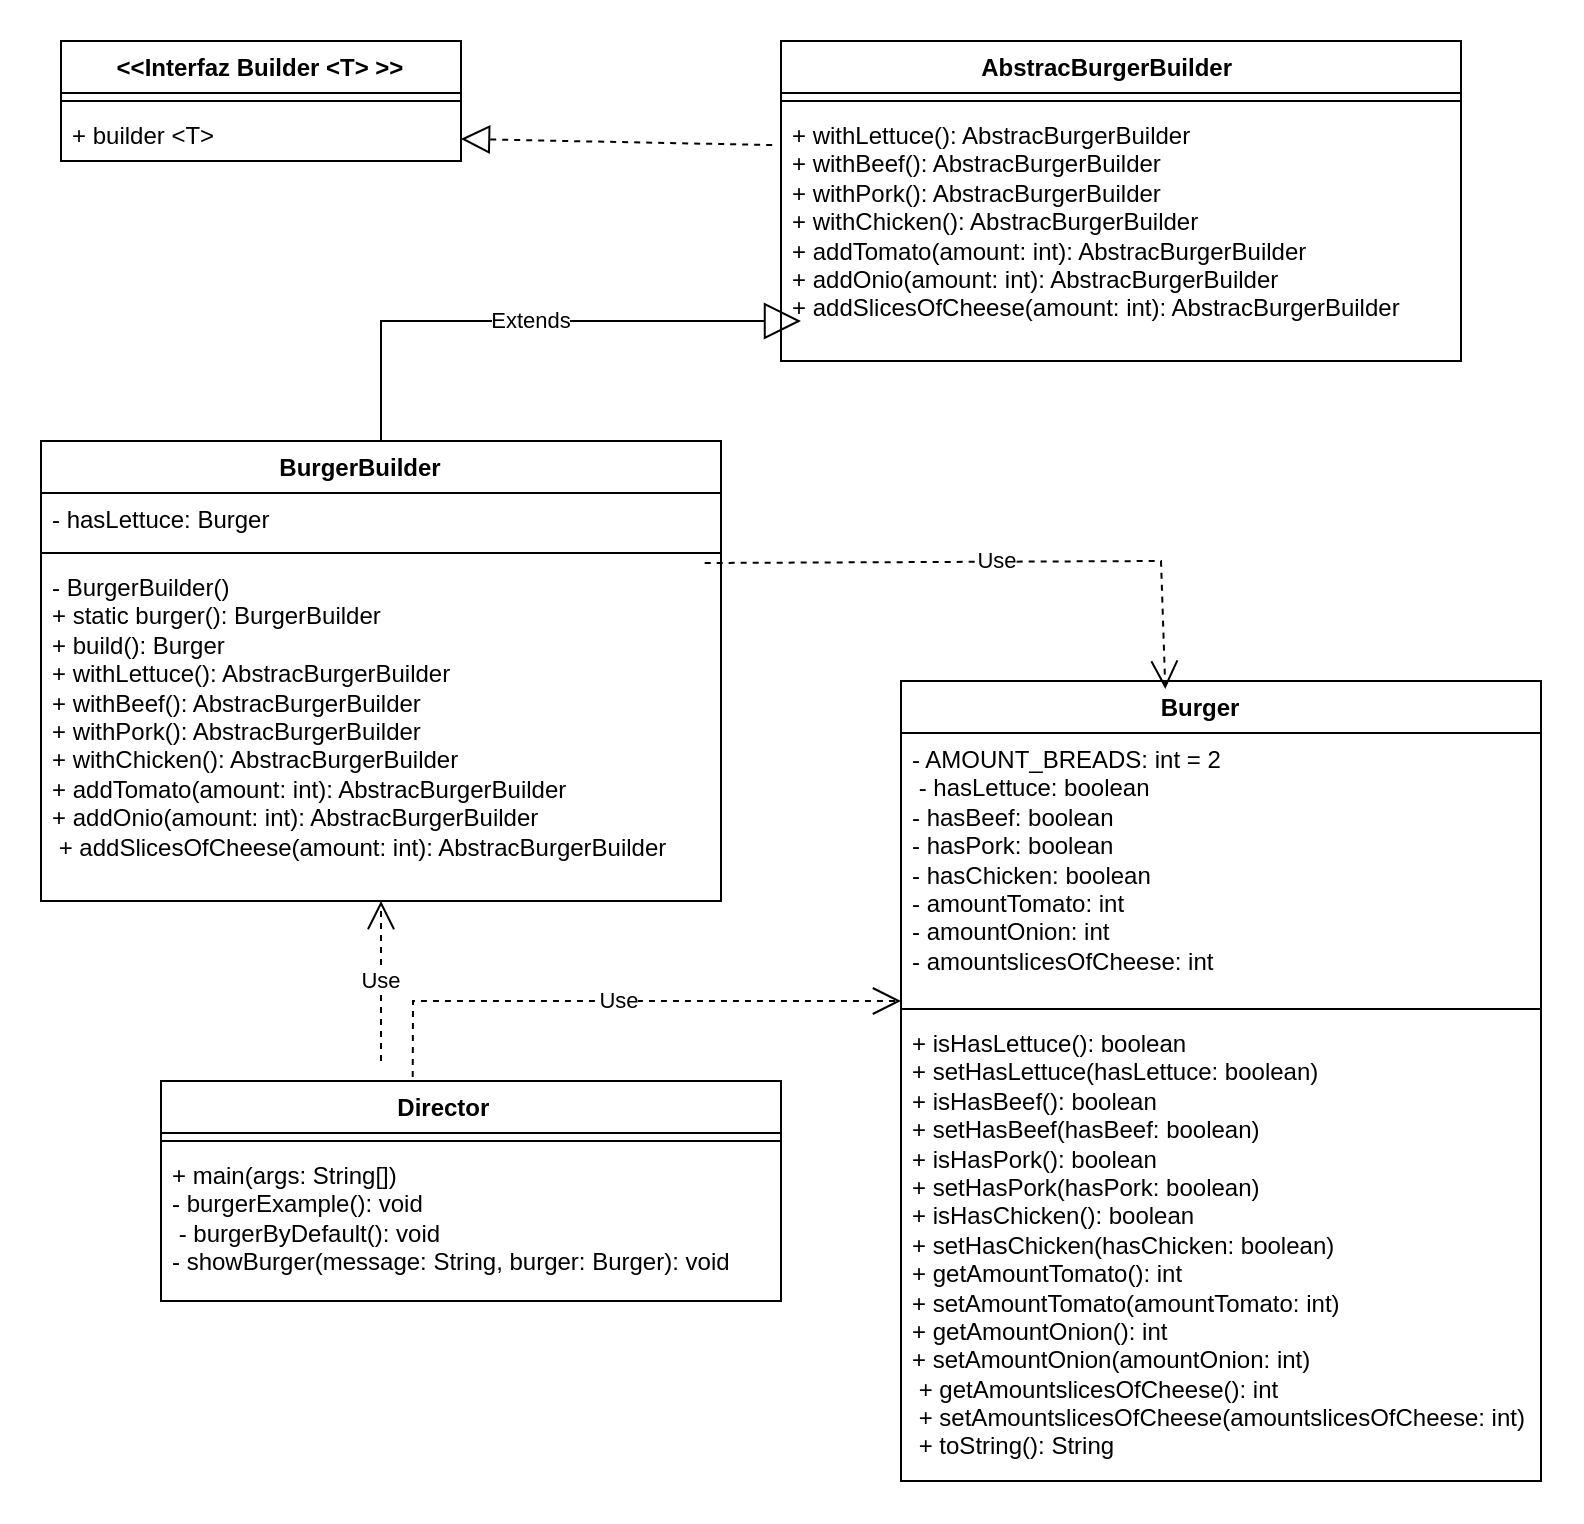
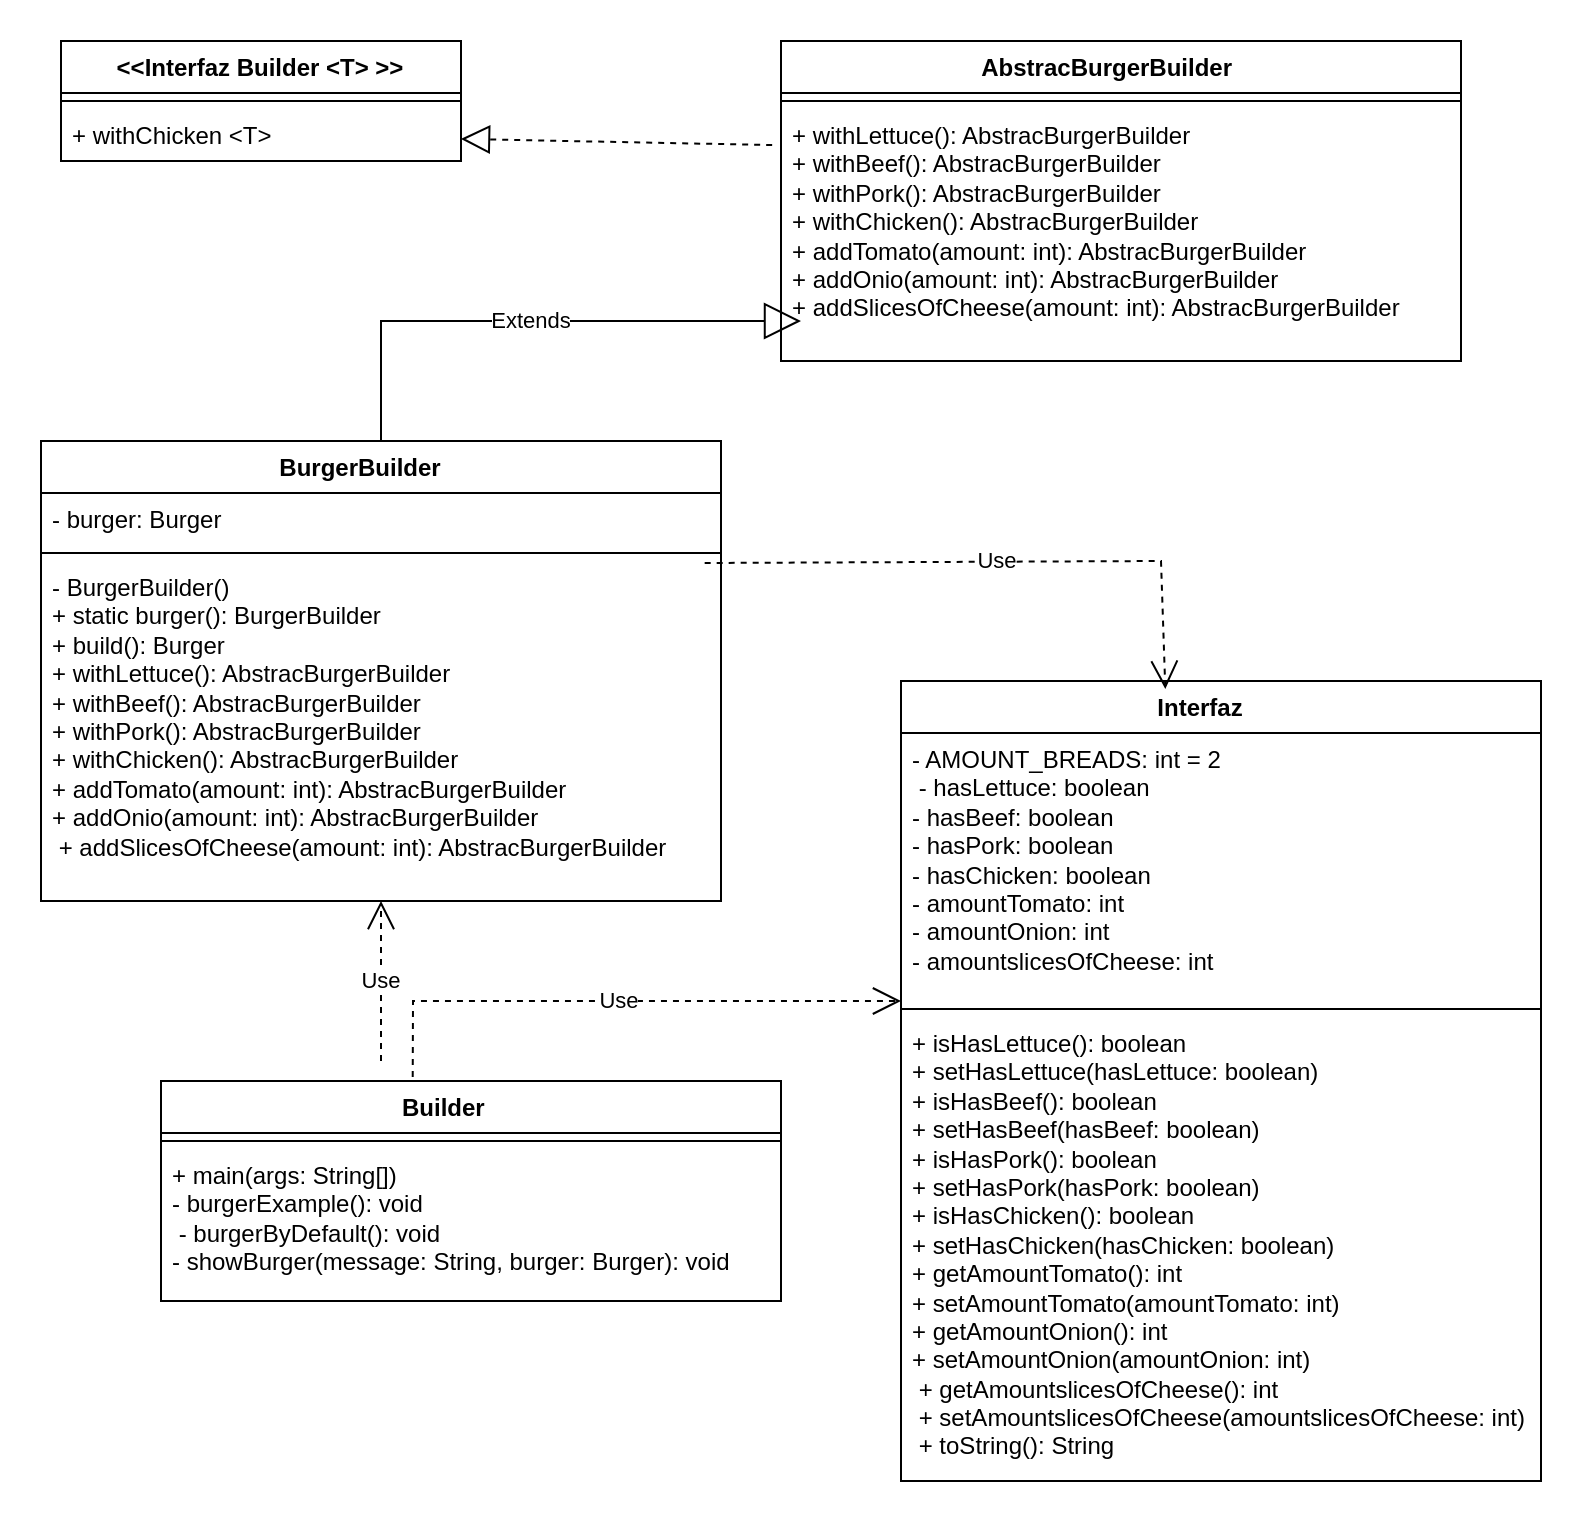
(148, 137) -> (175, 137)
(178, 521) -> (151, 521)
(1221, 709) -> (1221, 709)
(471, 1109) -> (471, 1109)
